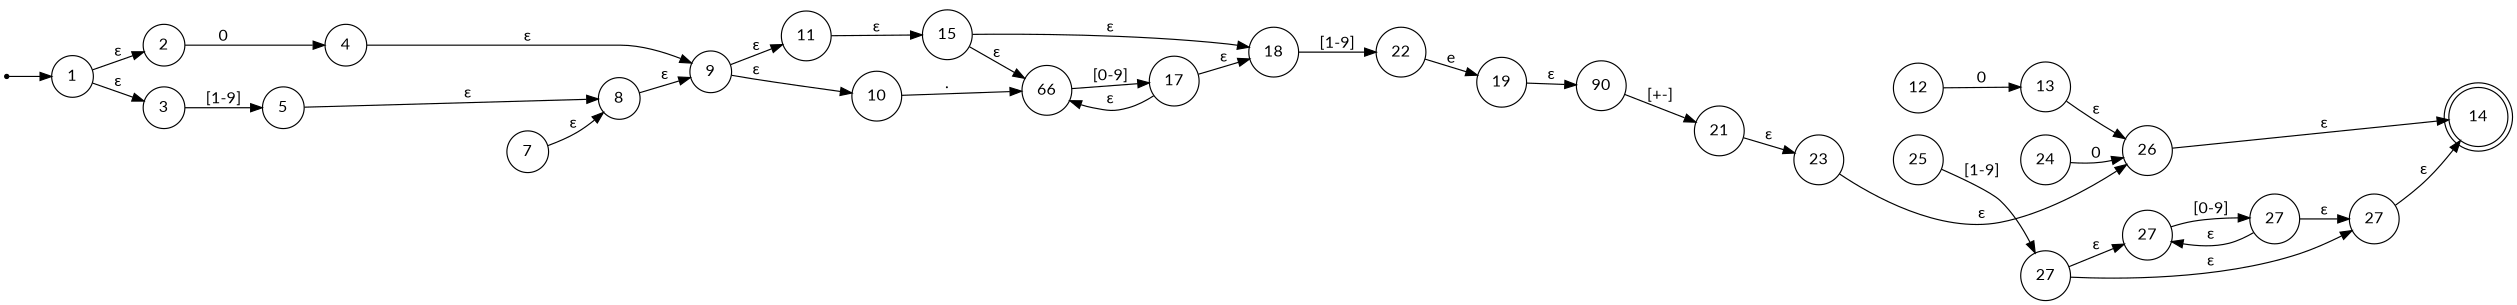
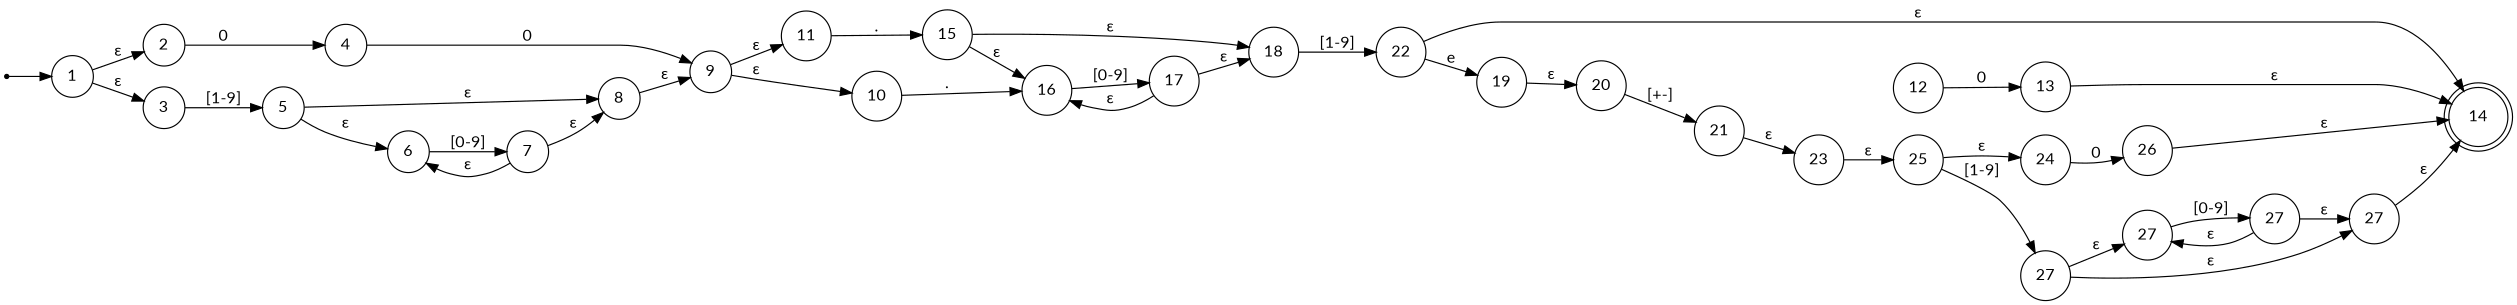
none -> (1951, 22)
(877, 27) -> (877, 27)
(528, 36) -> (528, 36)
(1601, 86) -> (1601, 86)
(1047, 90) -> (1047, 90)
(2090, 118) -> (2256, 85)
none -> (408, 152)
none -> (1976, 156)
(1978, 224) -> (1863, 160)
